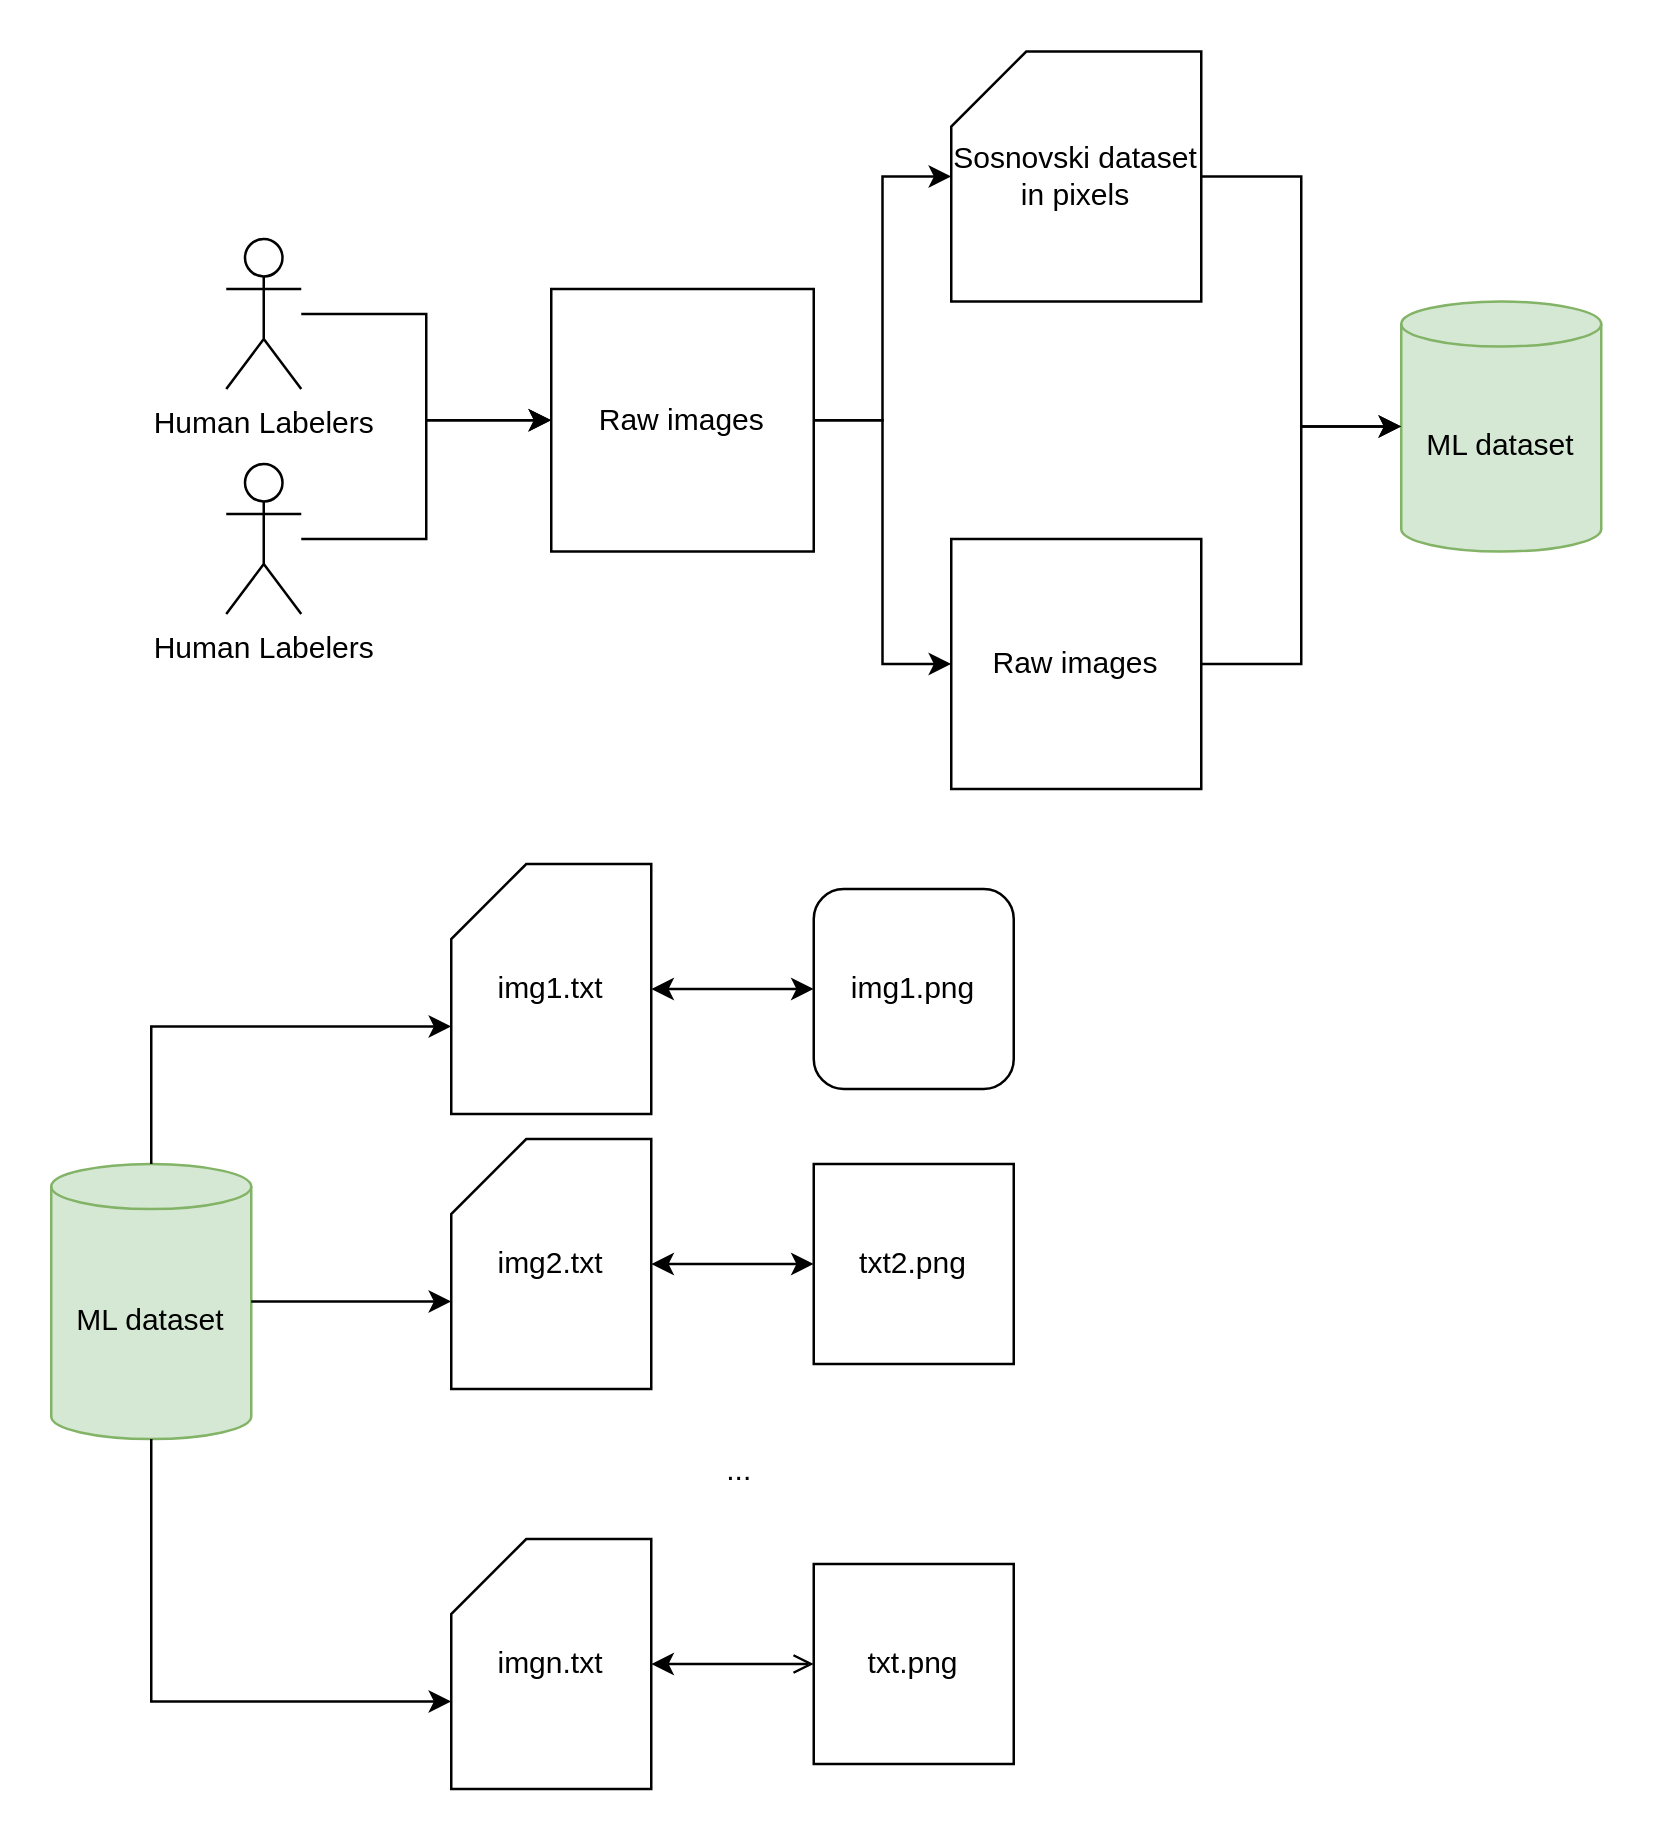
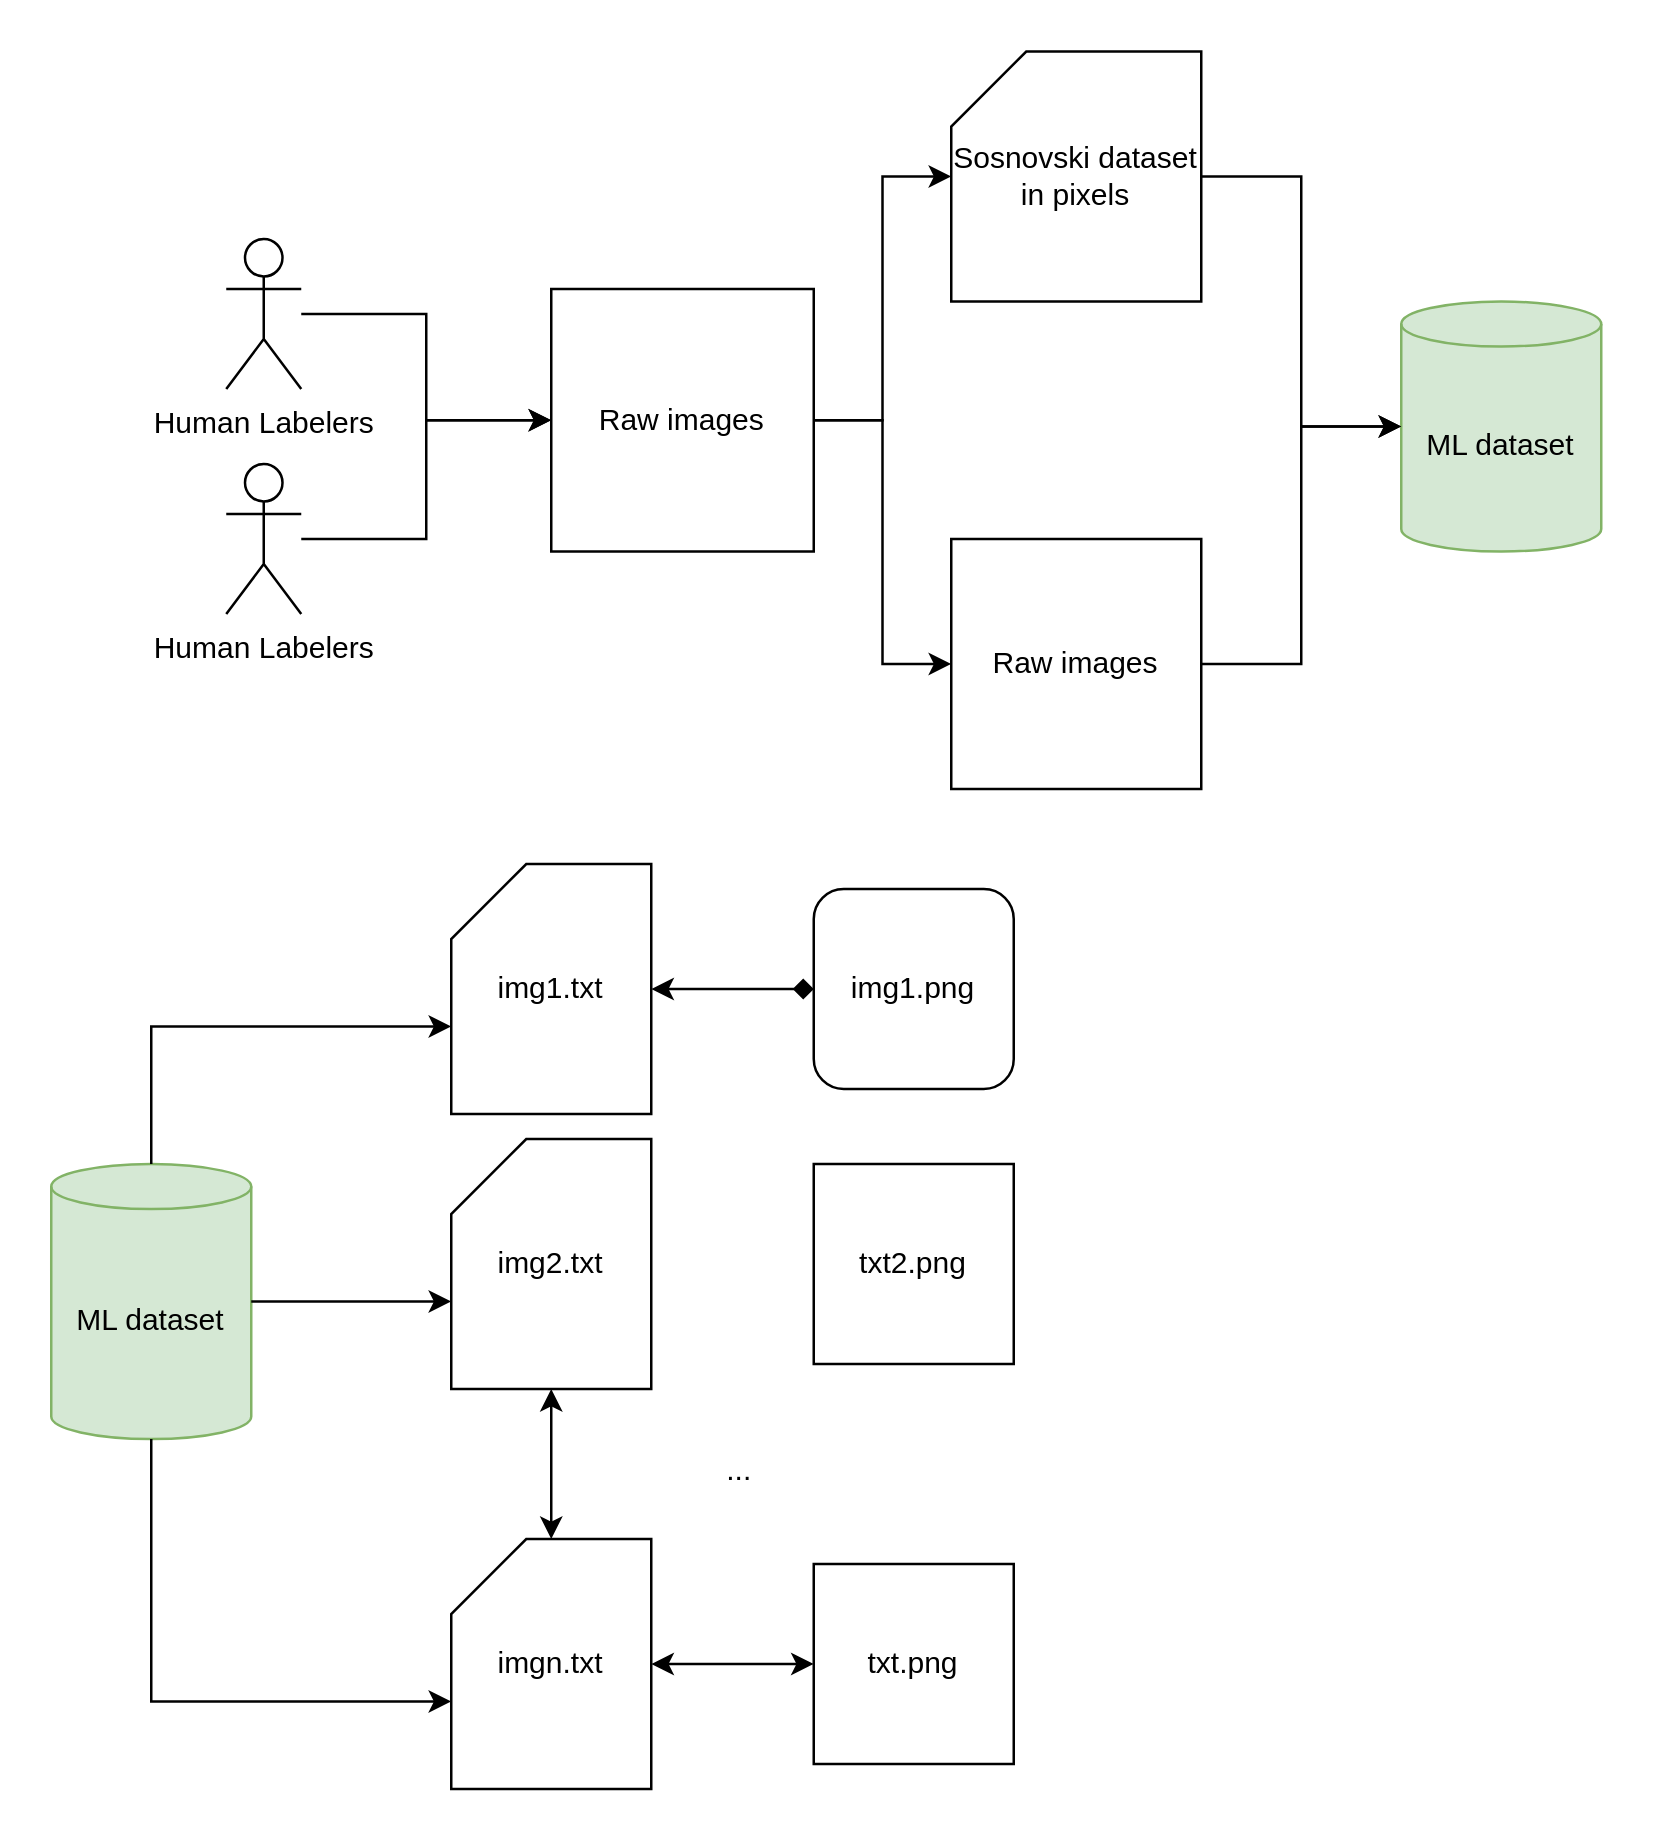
(794, 989) -> (793, 989)
(733, 1264) -> (551, 1464)
(799, 1664) -> (795, 1664)
